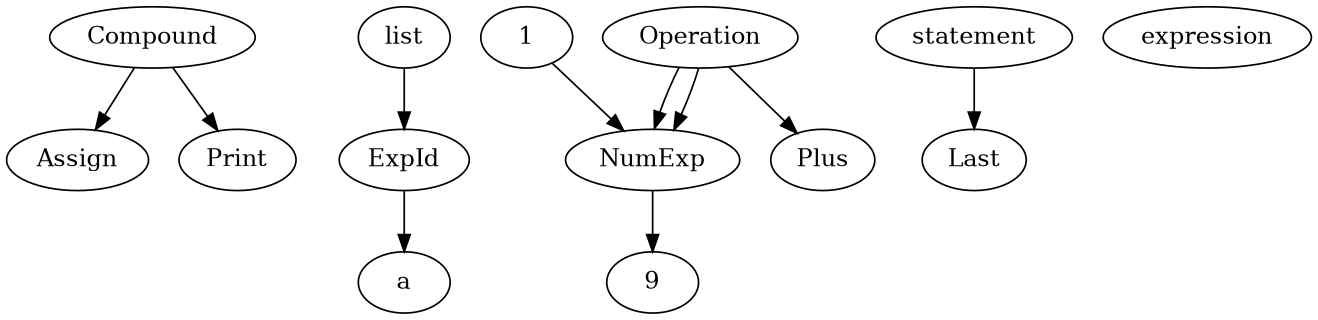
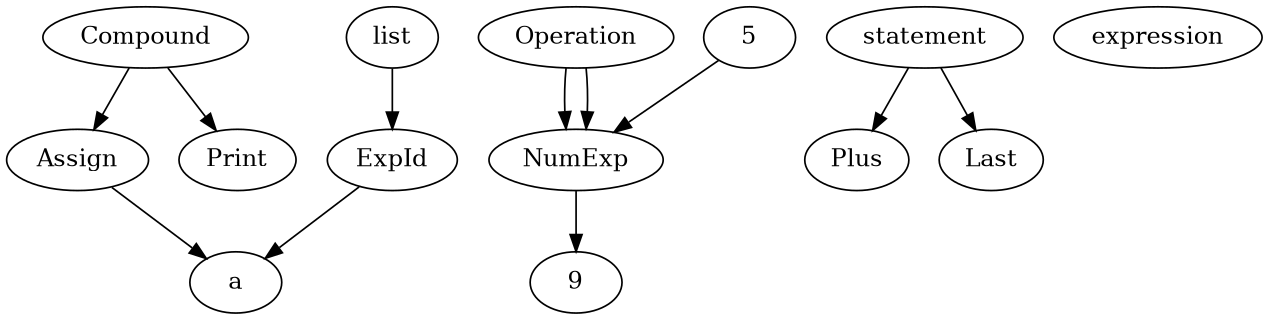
(527, 37) -> (750, 37)
(757, 94) -> (895, 92)
none -> (152, 218)
